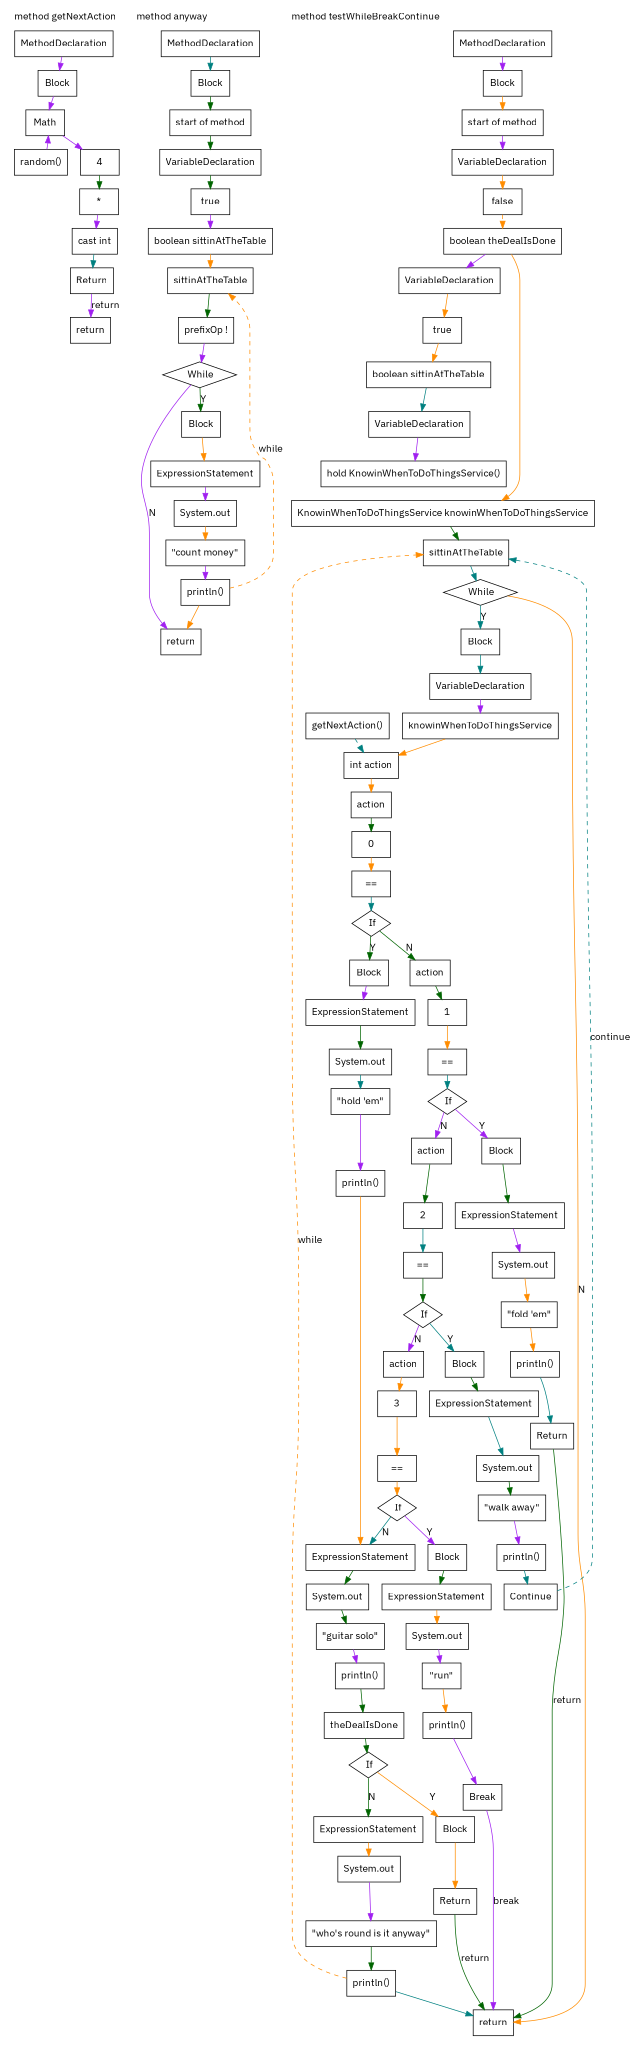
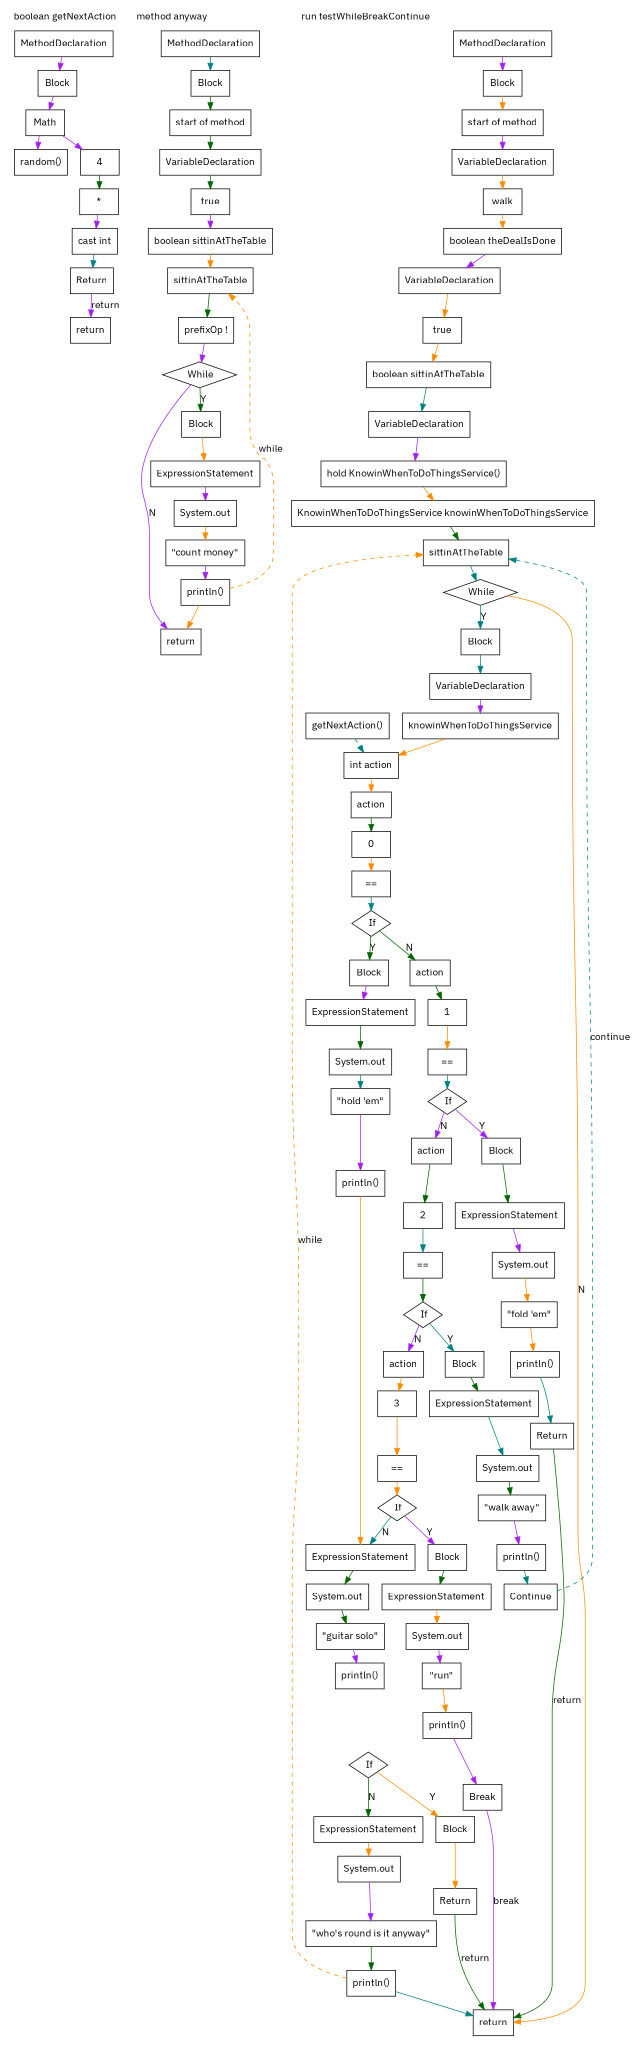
(65, 17) -> (65, 17)
(366, 17) -> (366, 17)
(47, 146) -> (39, 139)
(503, 202) -> (503, 202)
(520, 377) -> (426, 491)
(364, 1725) -> none
